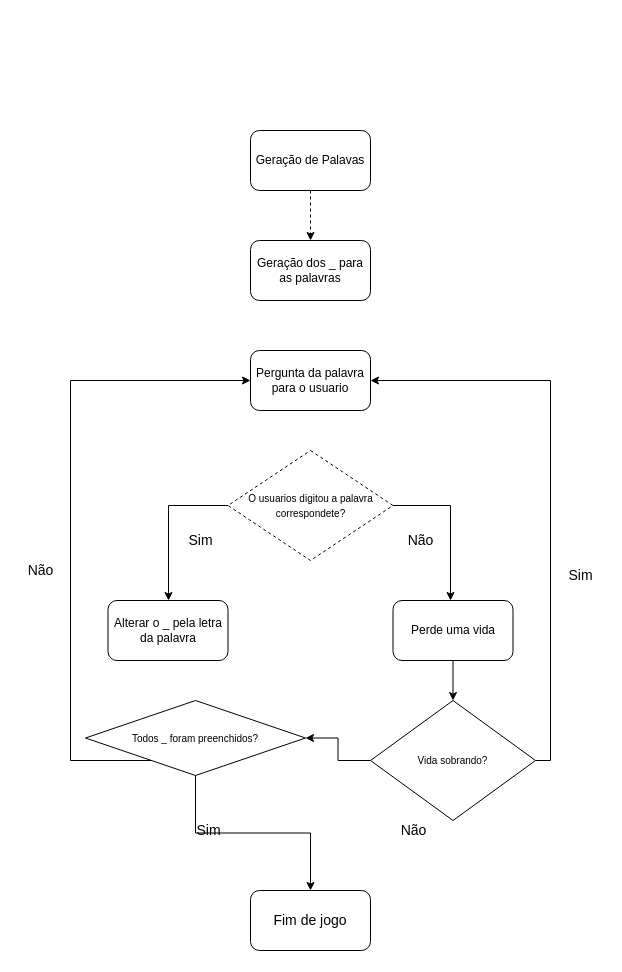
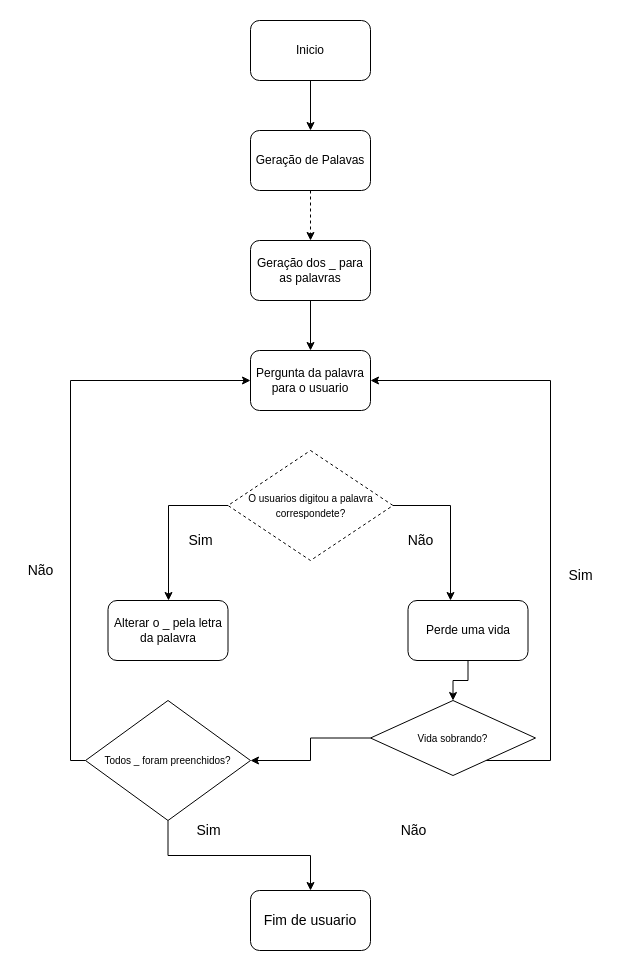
none -> (311, 51)
none -> (311, 102)
none -> (311, 322)
(453, 631) -> (468, 631)
(196, 738) -> (168, 761)
(453, 761) -> (453, 738)
(311, 921) -> (311, 921)
